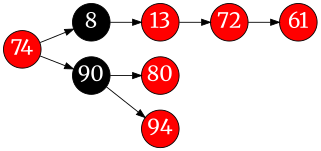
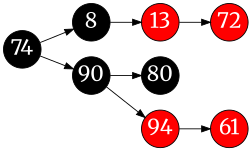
(259, 22) -> (190, 129)
(22, 49) -> (22, 49)
(160, 76) -> (160, 76)
